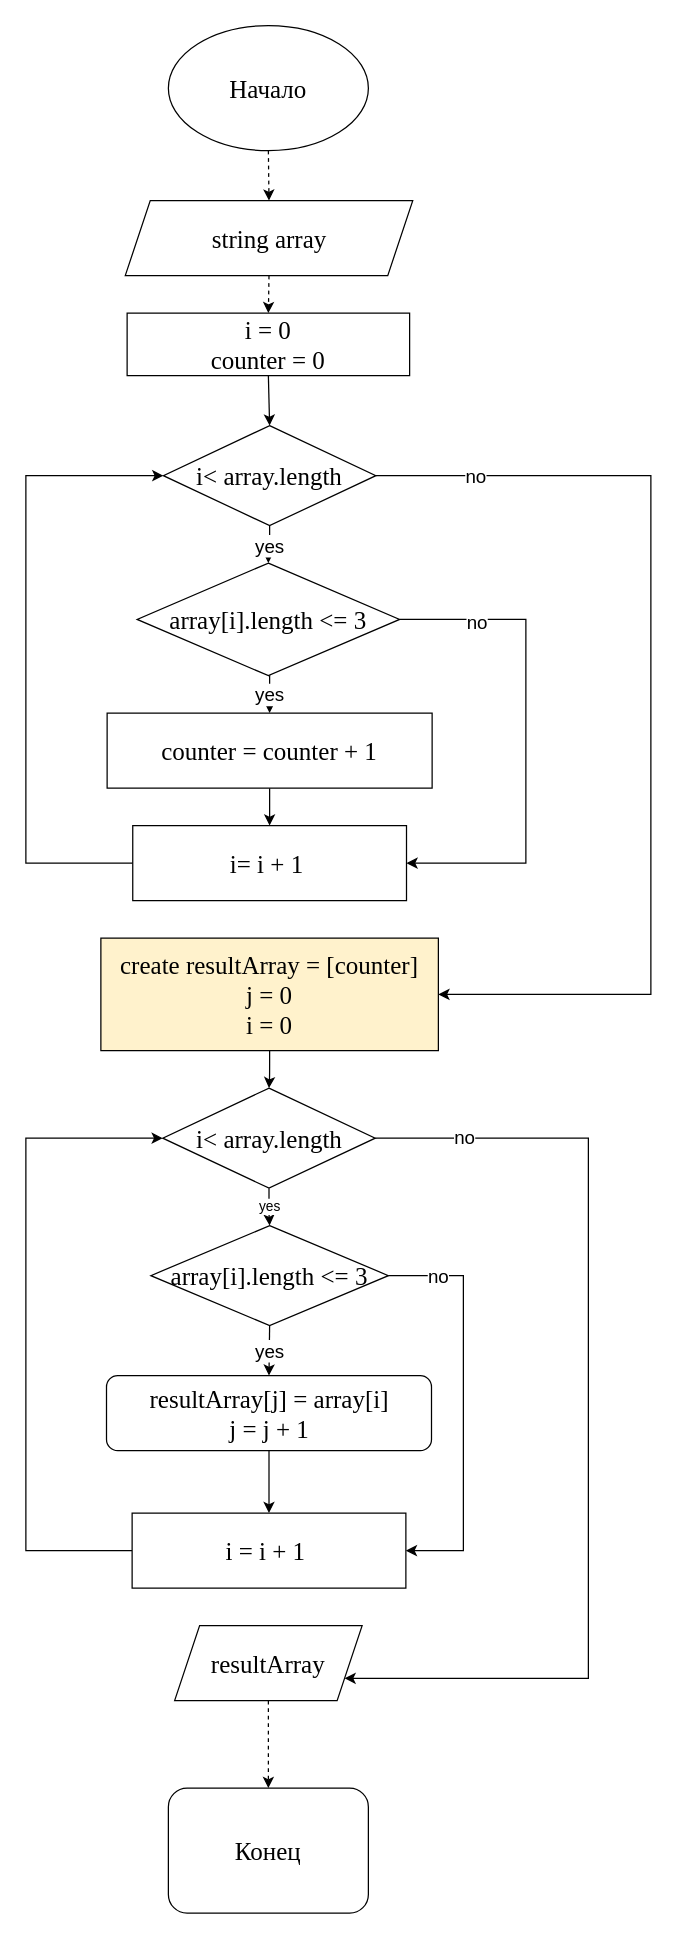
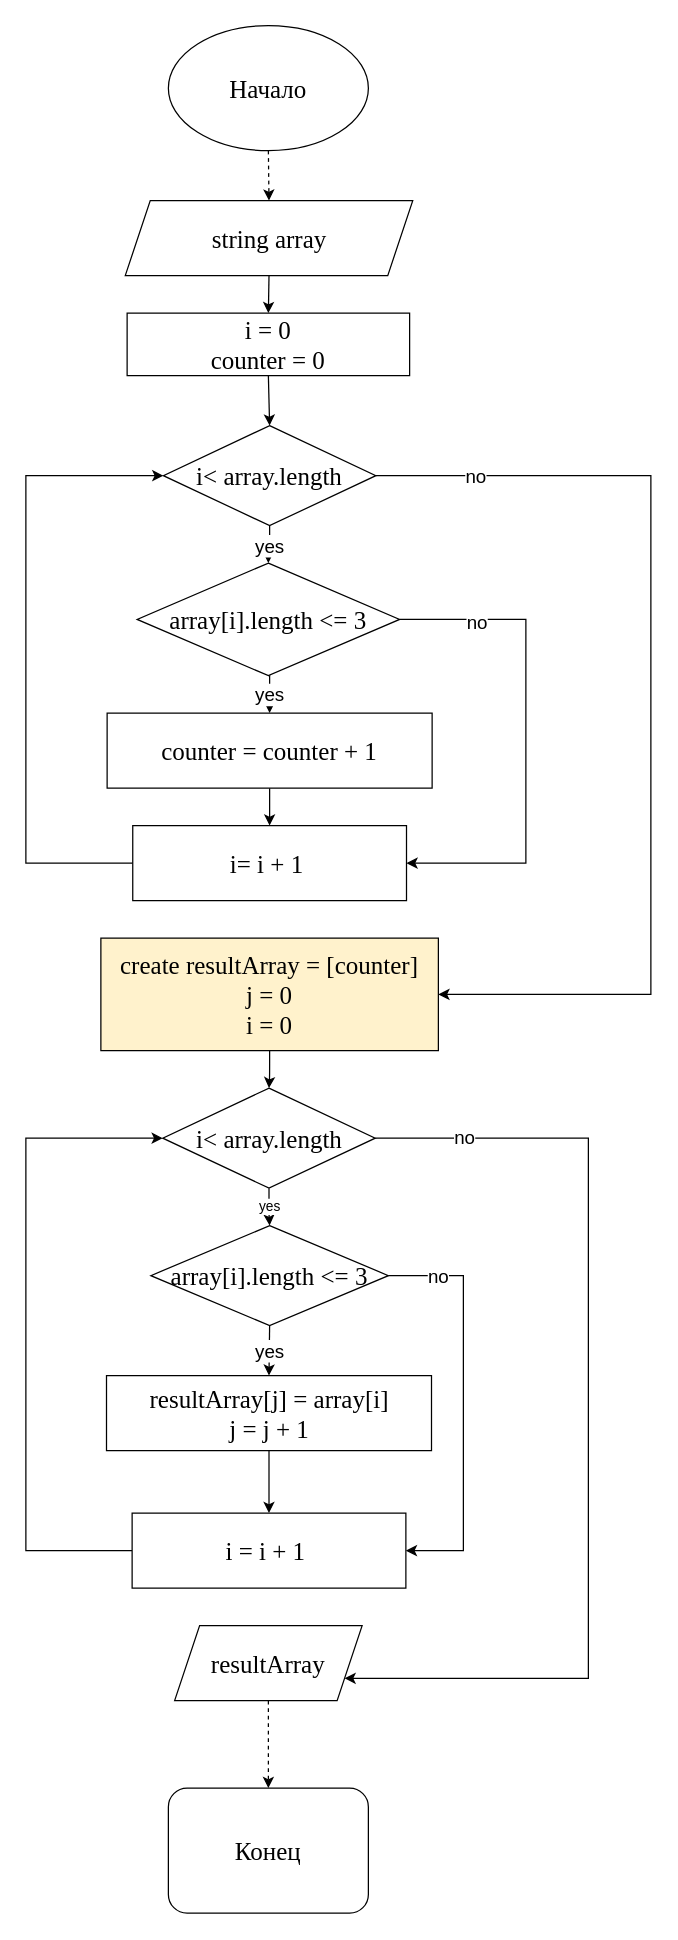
(268, 291) -> (268, 291)
(269, 1413) -> (269, 1413)
